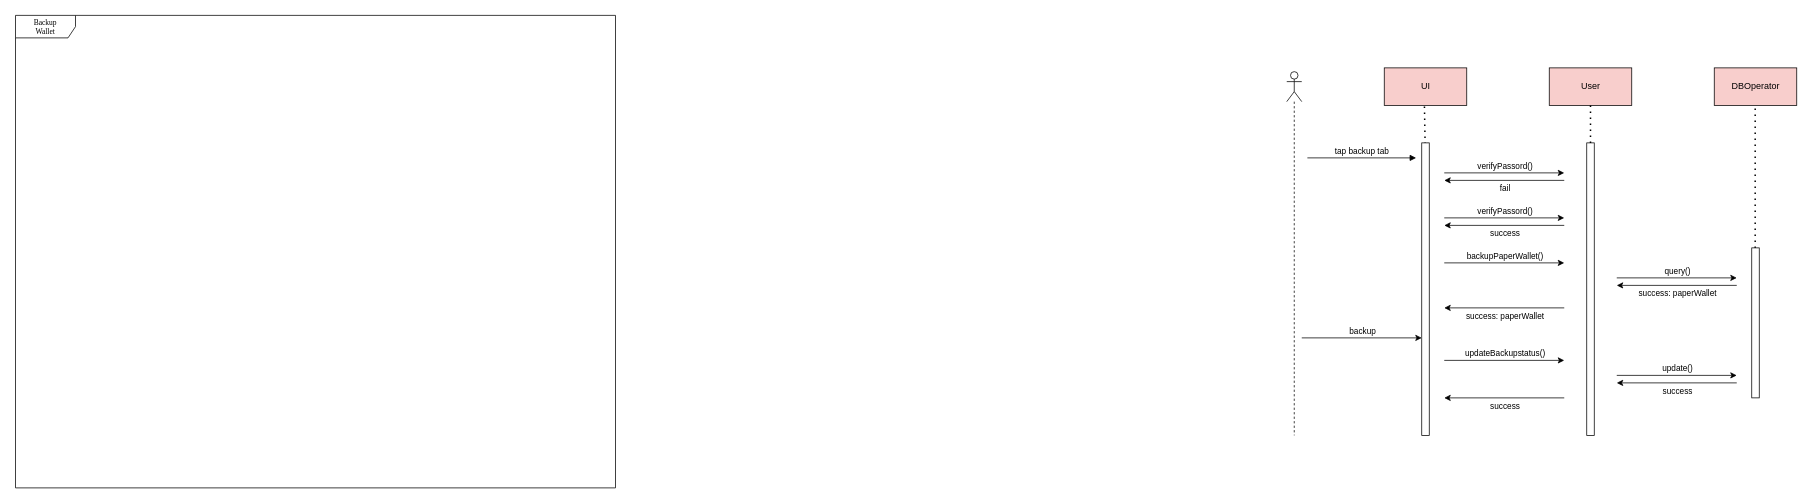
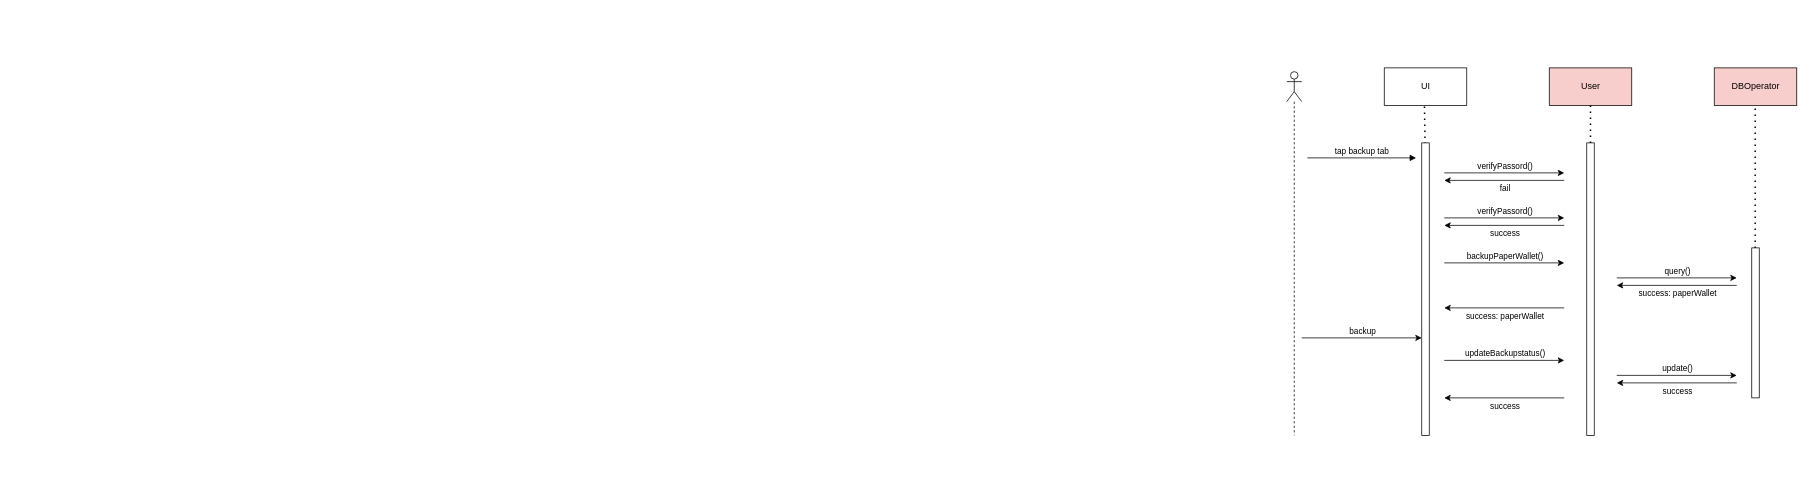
(1425, 87) -> (1425, 87)
(315, 252) -> none
